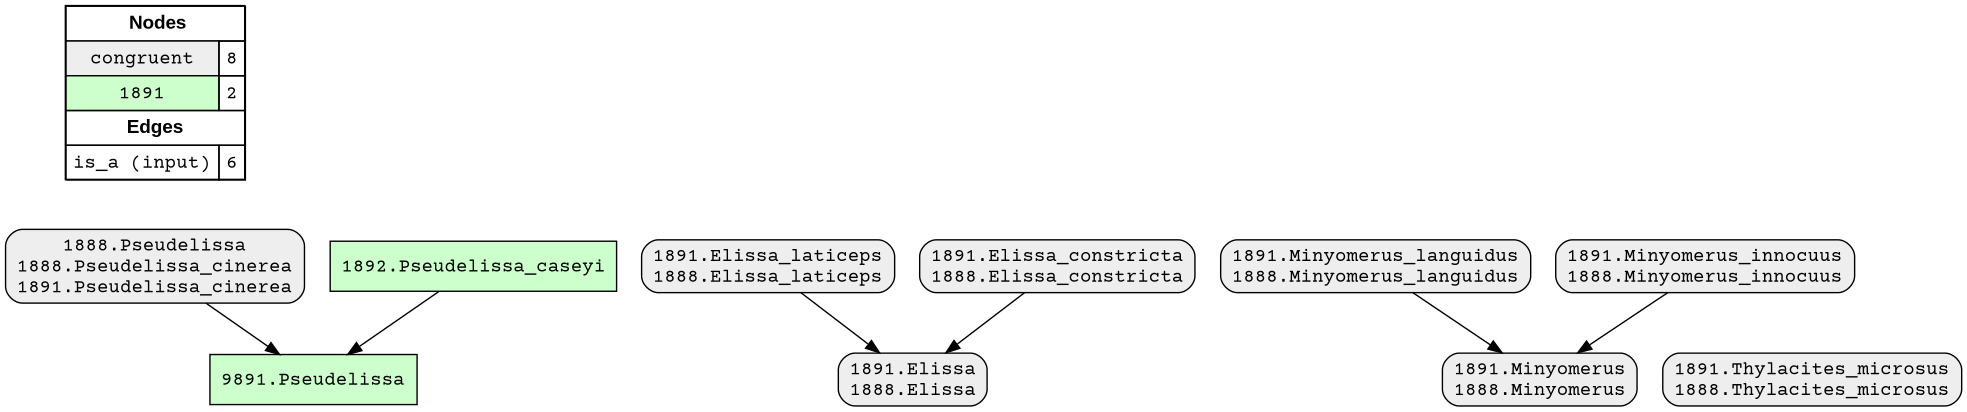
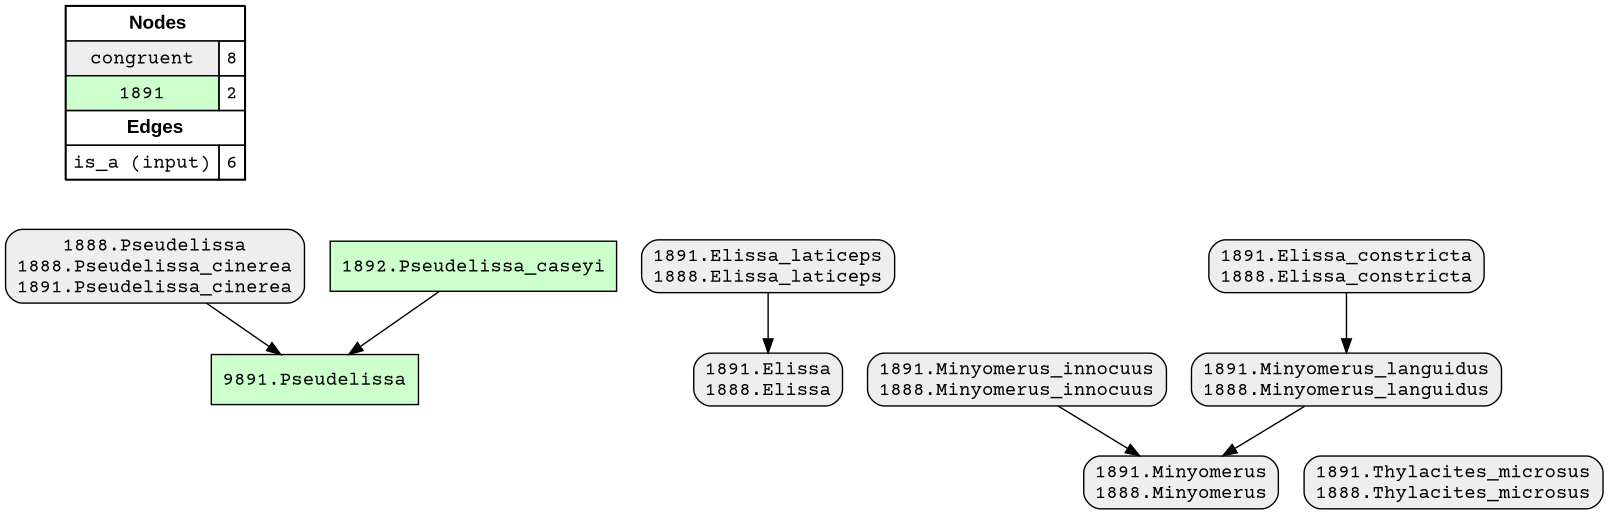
(991, 318) -> (1346, 316)
